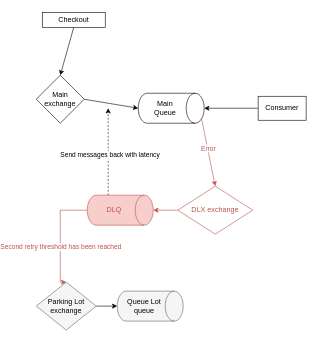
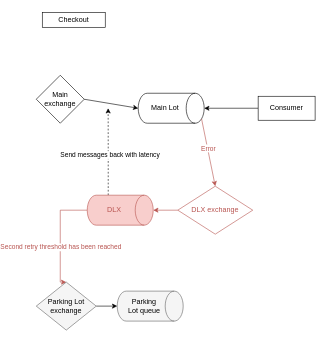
(68, 49) -> none
(165, 108) -> (165, 108)
(282, 108) -> (287, 108)
(114, 210) -> (114, 210)
(144, 306) -> (144, 306)
